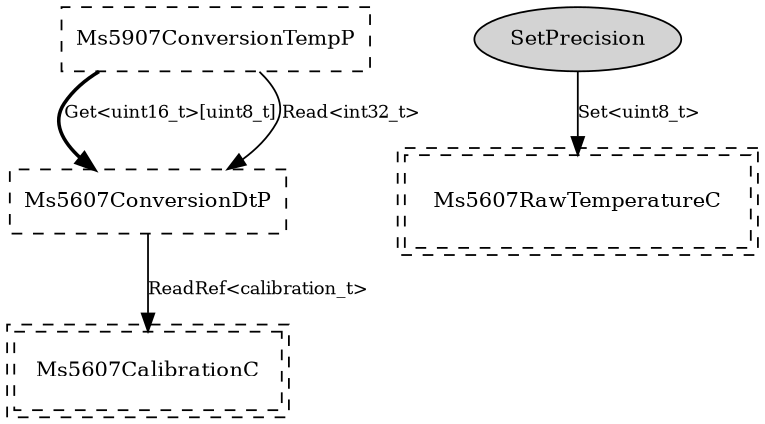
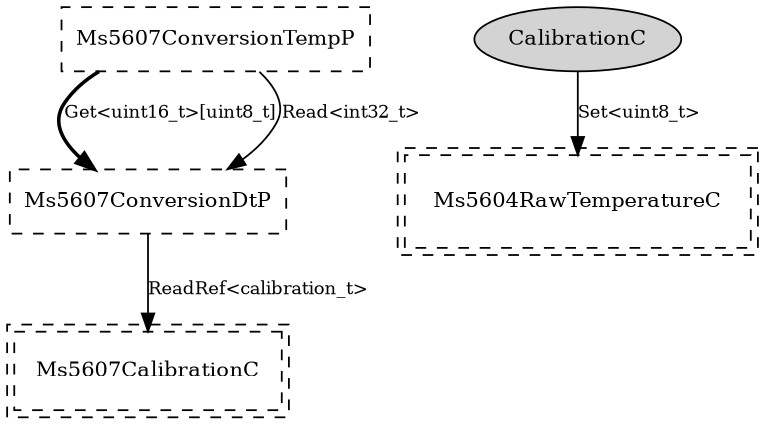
(216, 39) -> (216, 39)
(578, 39) -> (578, 39)
(578, 202) -> (578, 202)
